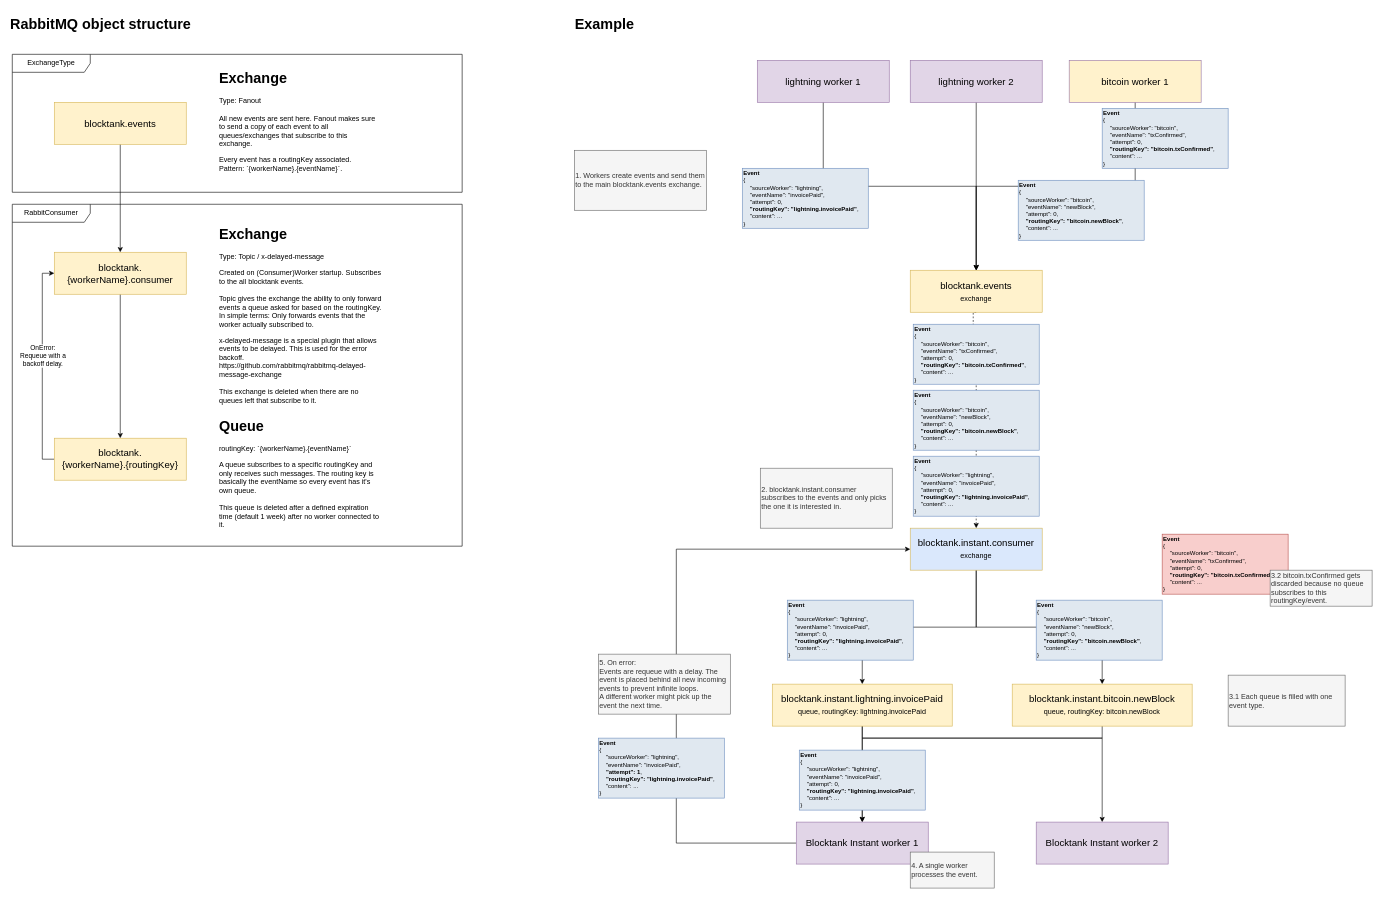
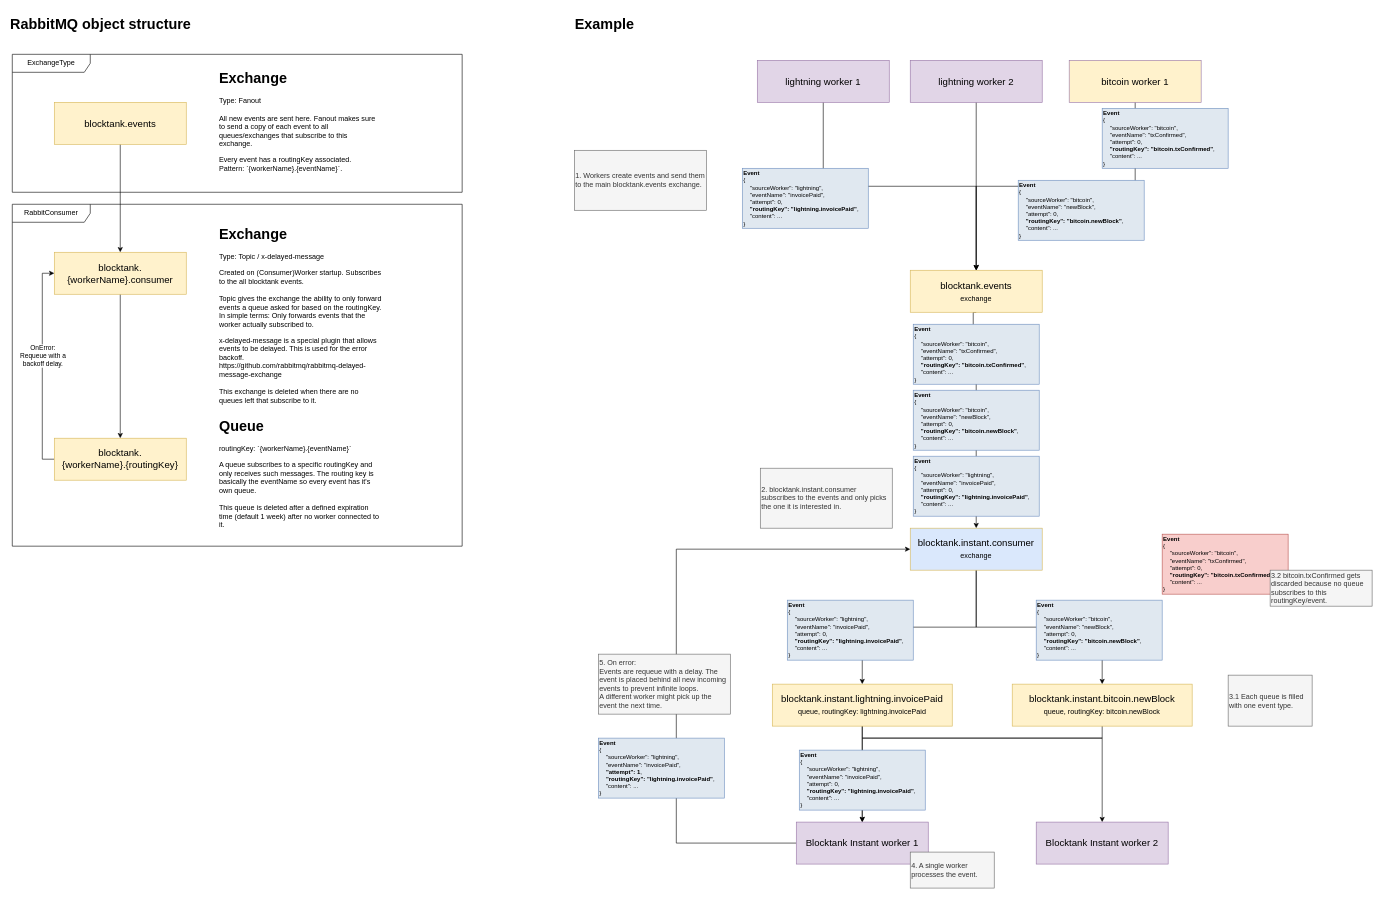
(974, 319) -> (974, 319)
(1287, 701) -> (1271, 701)
